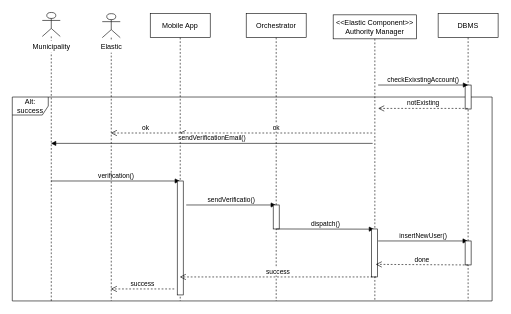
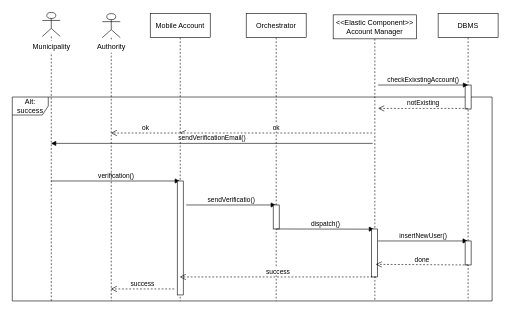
(180, 26) -> (180, 26)
(375, 27) -> (375, 27)
(112, 47) -> (112, 47)
